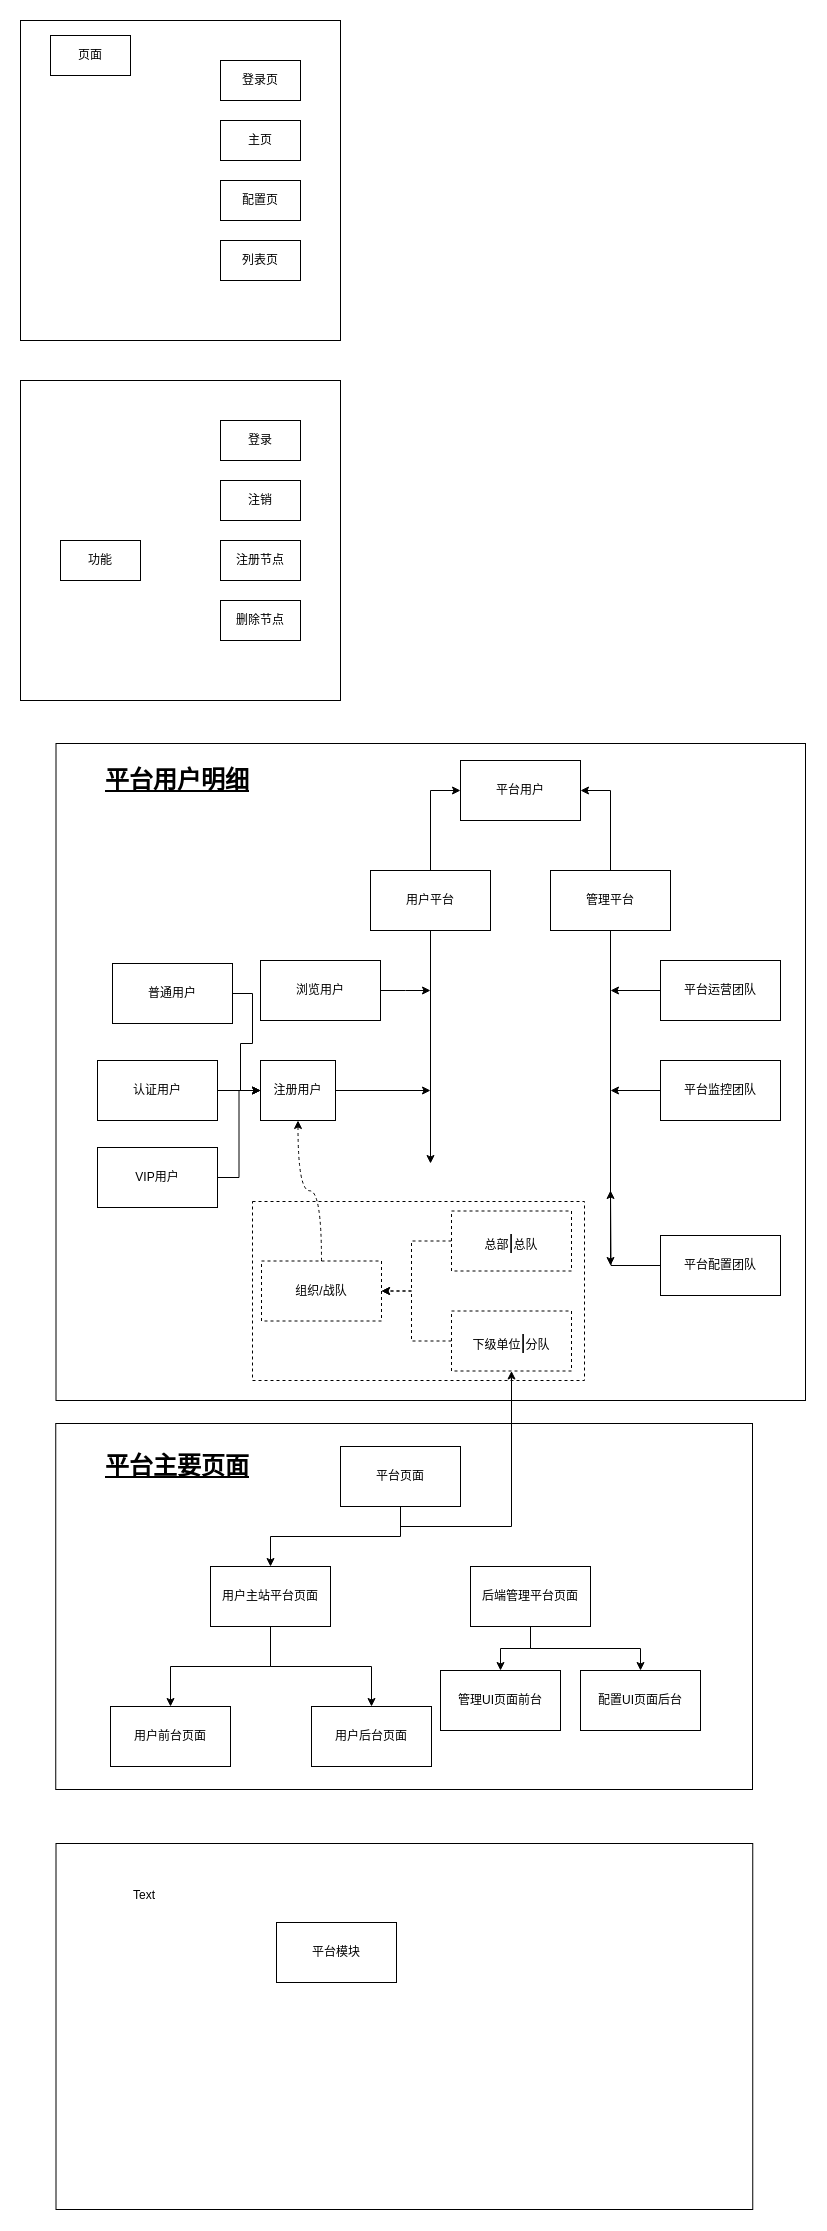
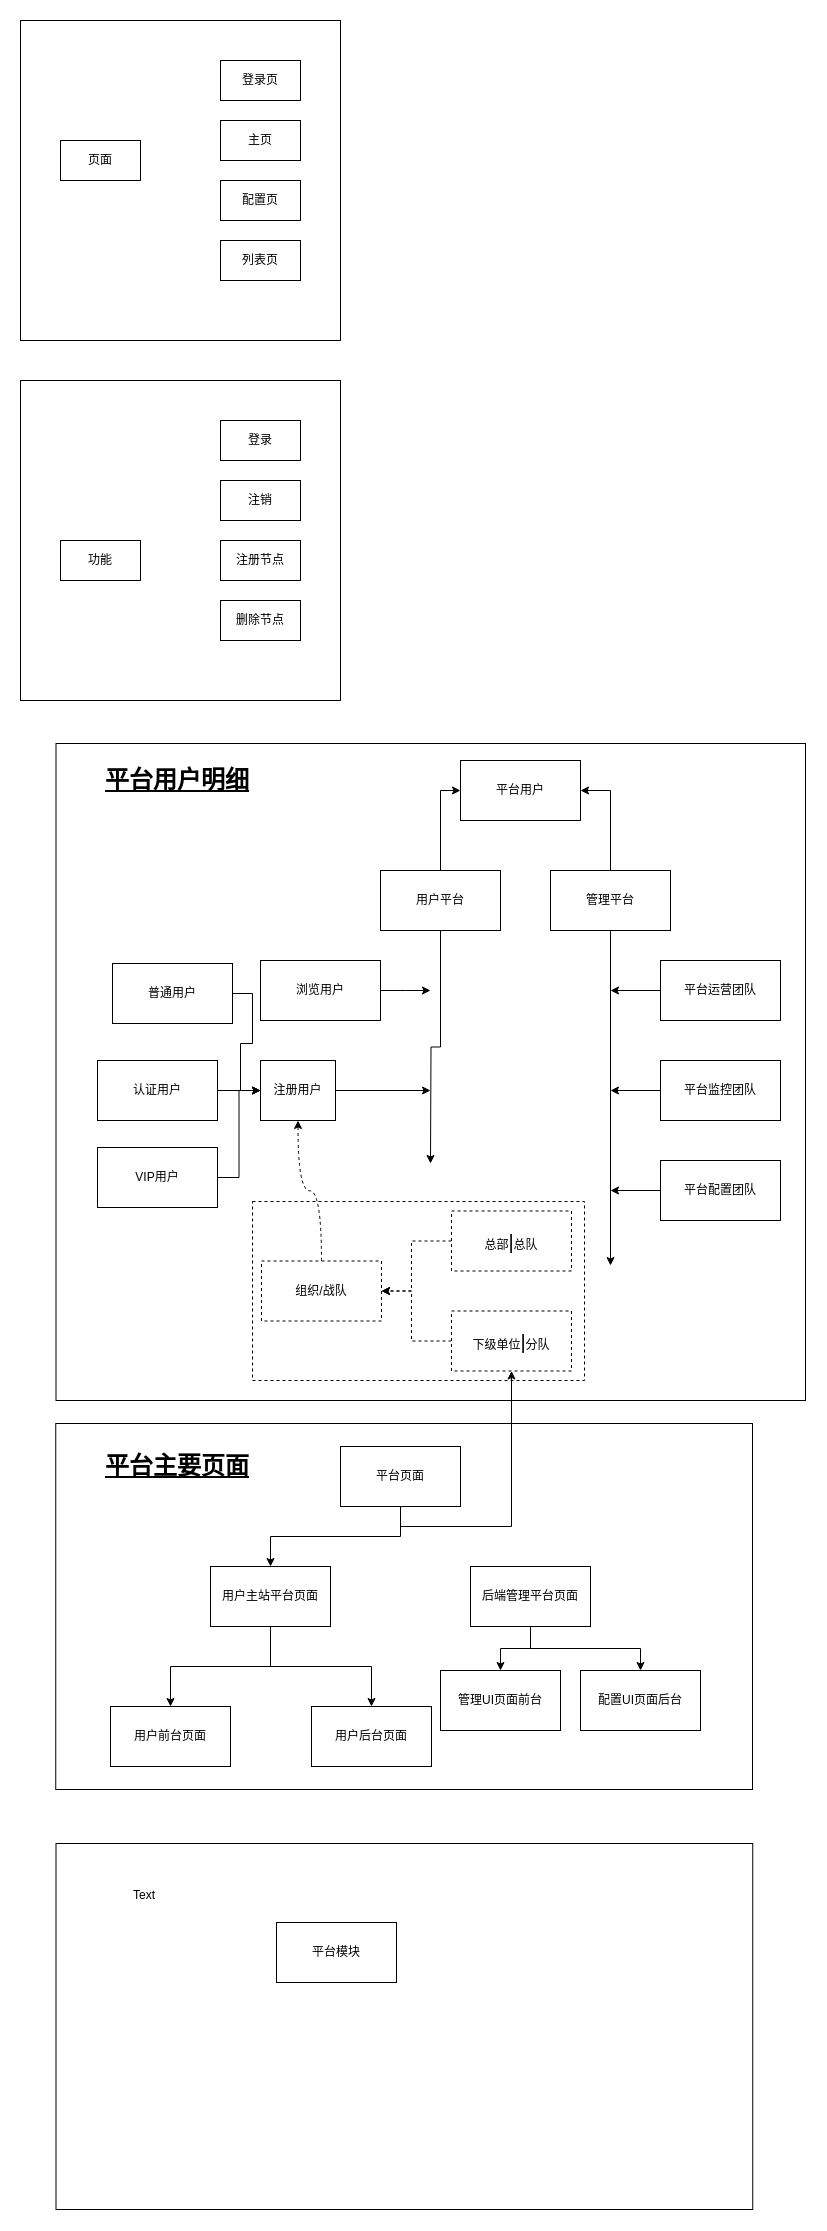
(91, 56) -> (101, 161)
(431, 901) -> (441, 901)
(721, 1266) -> (721, 1191)
